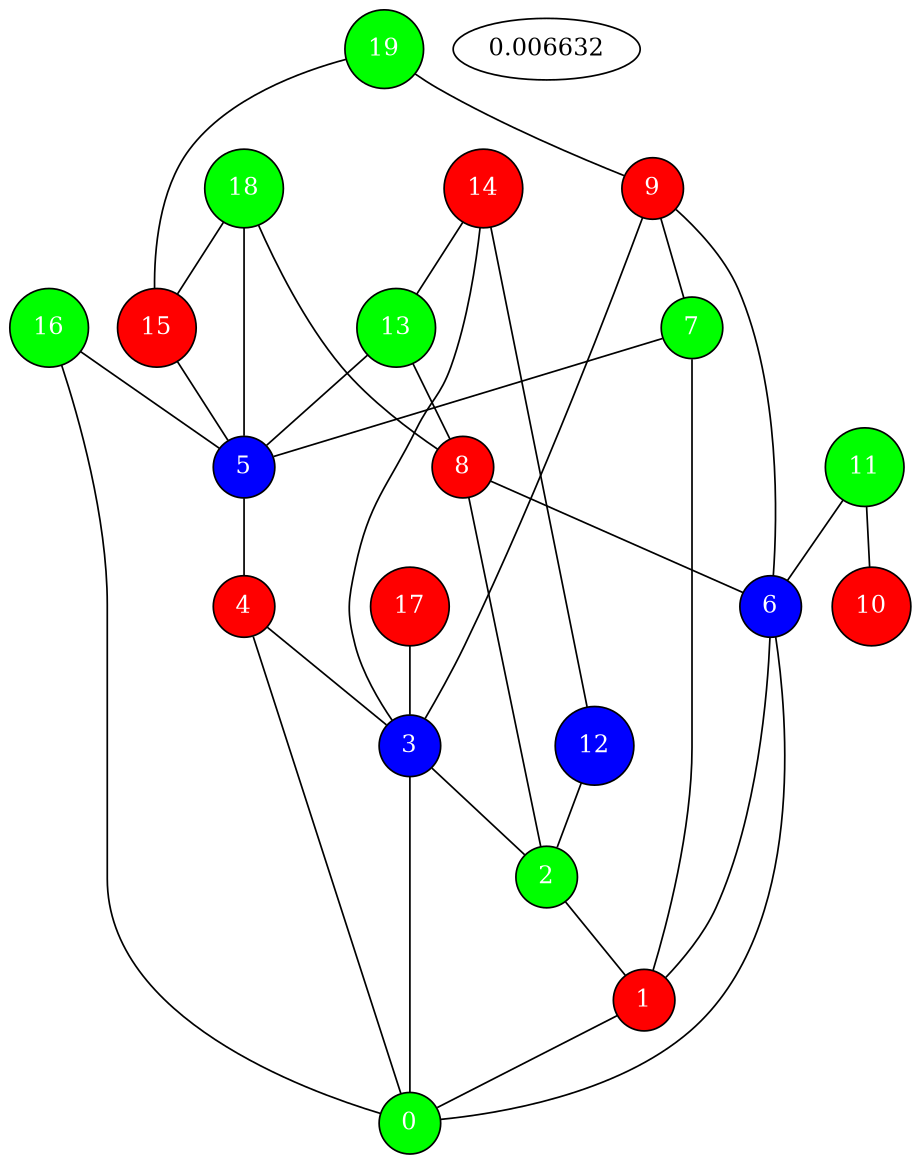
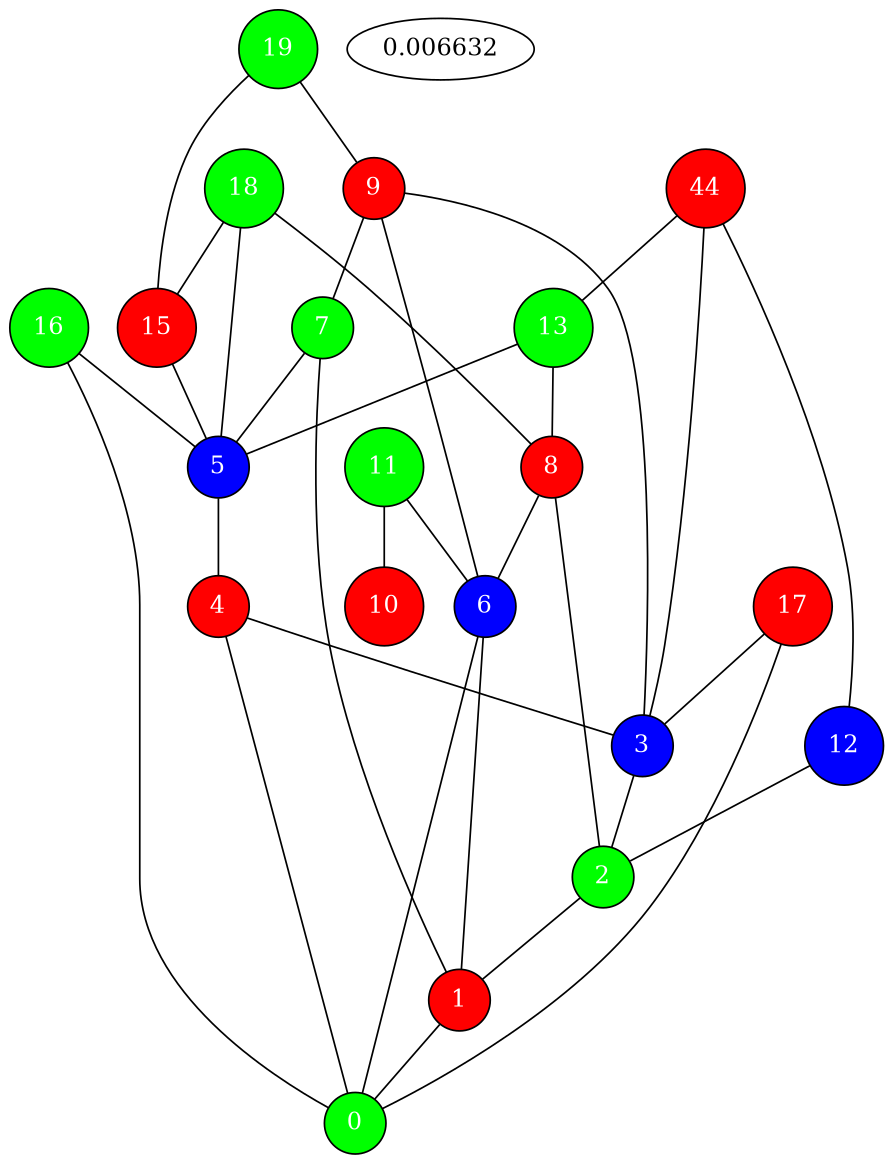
(483, 188) -> (706, 188)
(410, 935) -> (636, 923)
